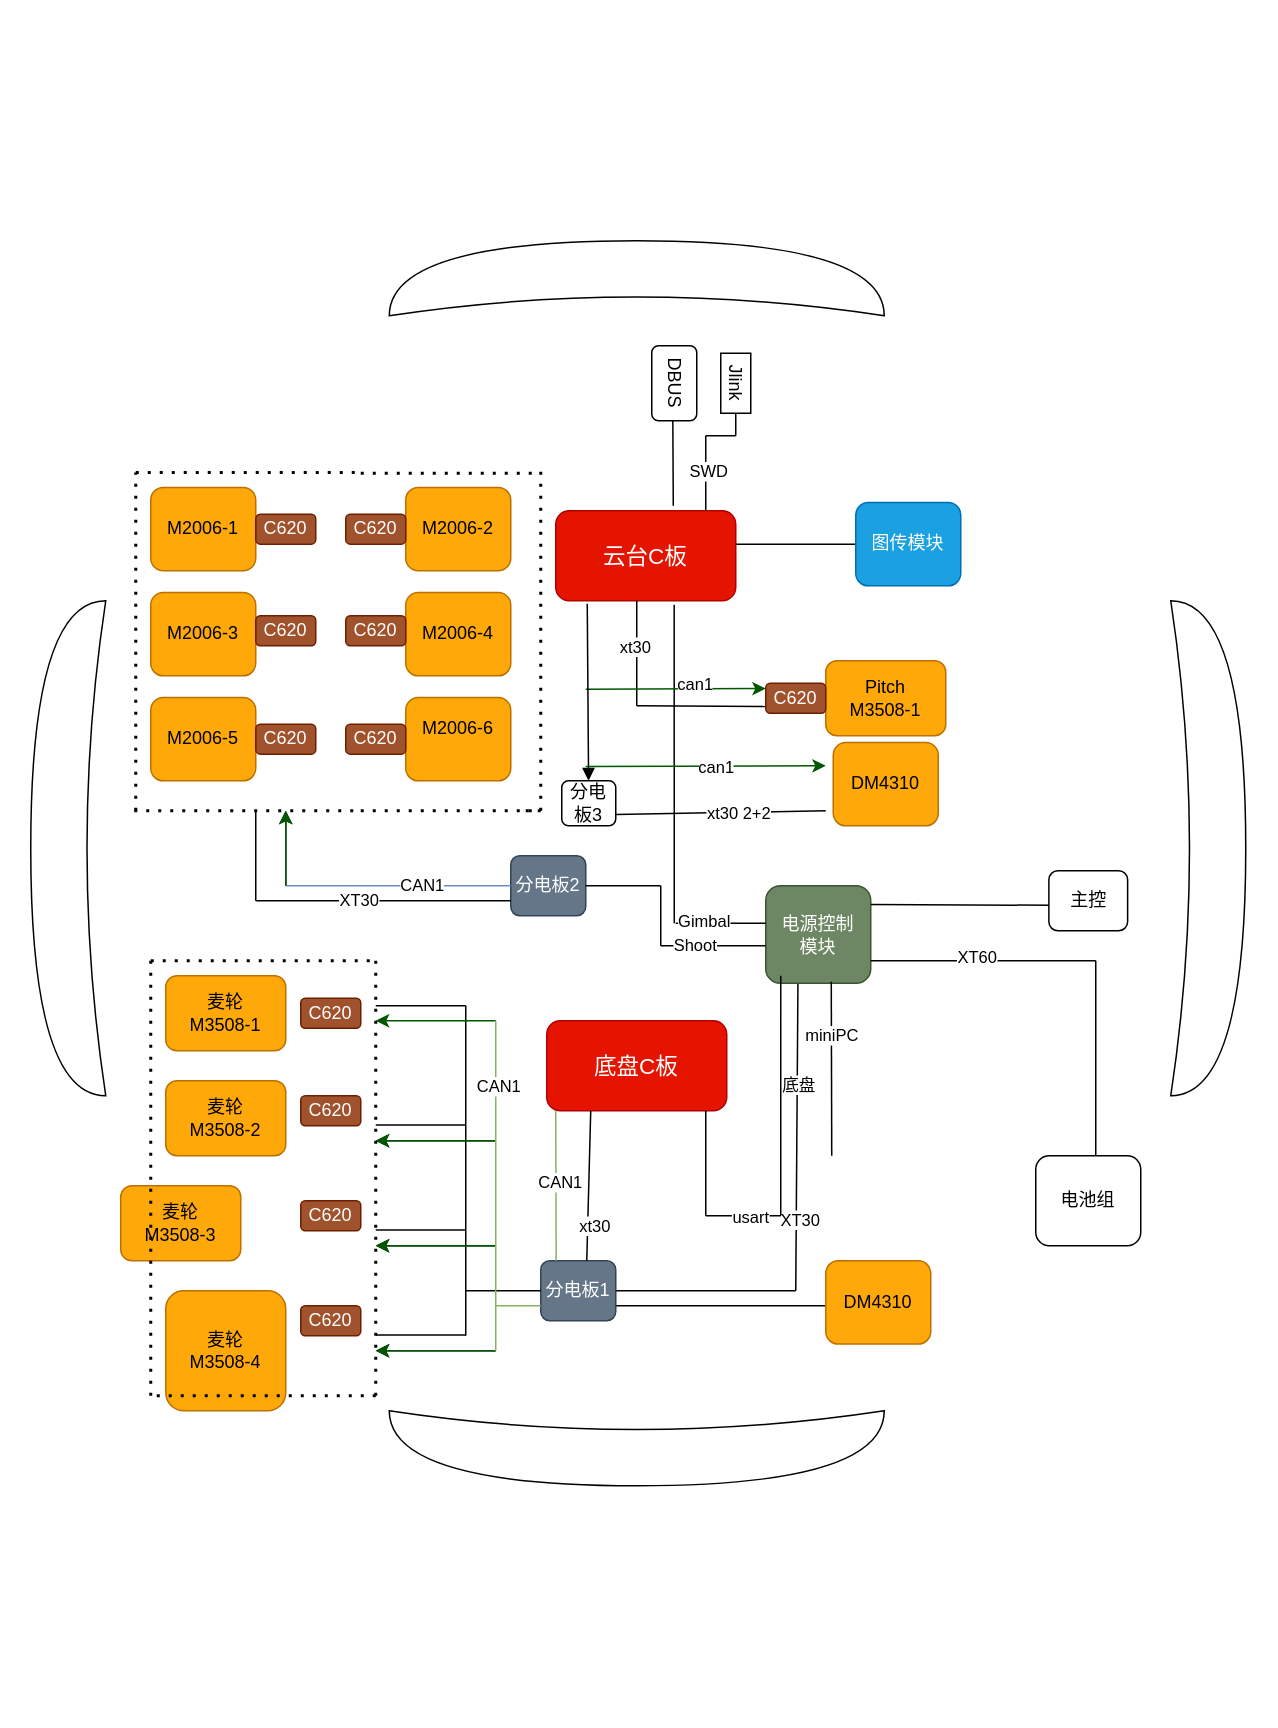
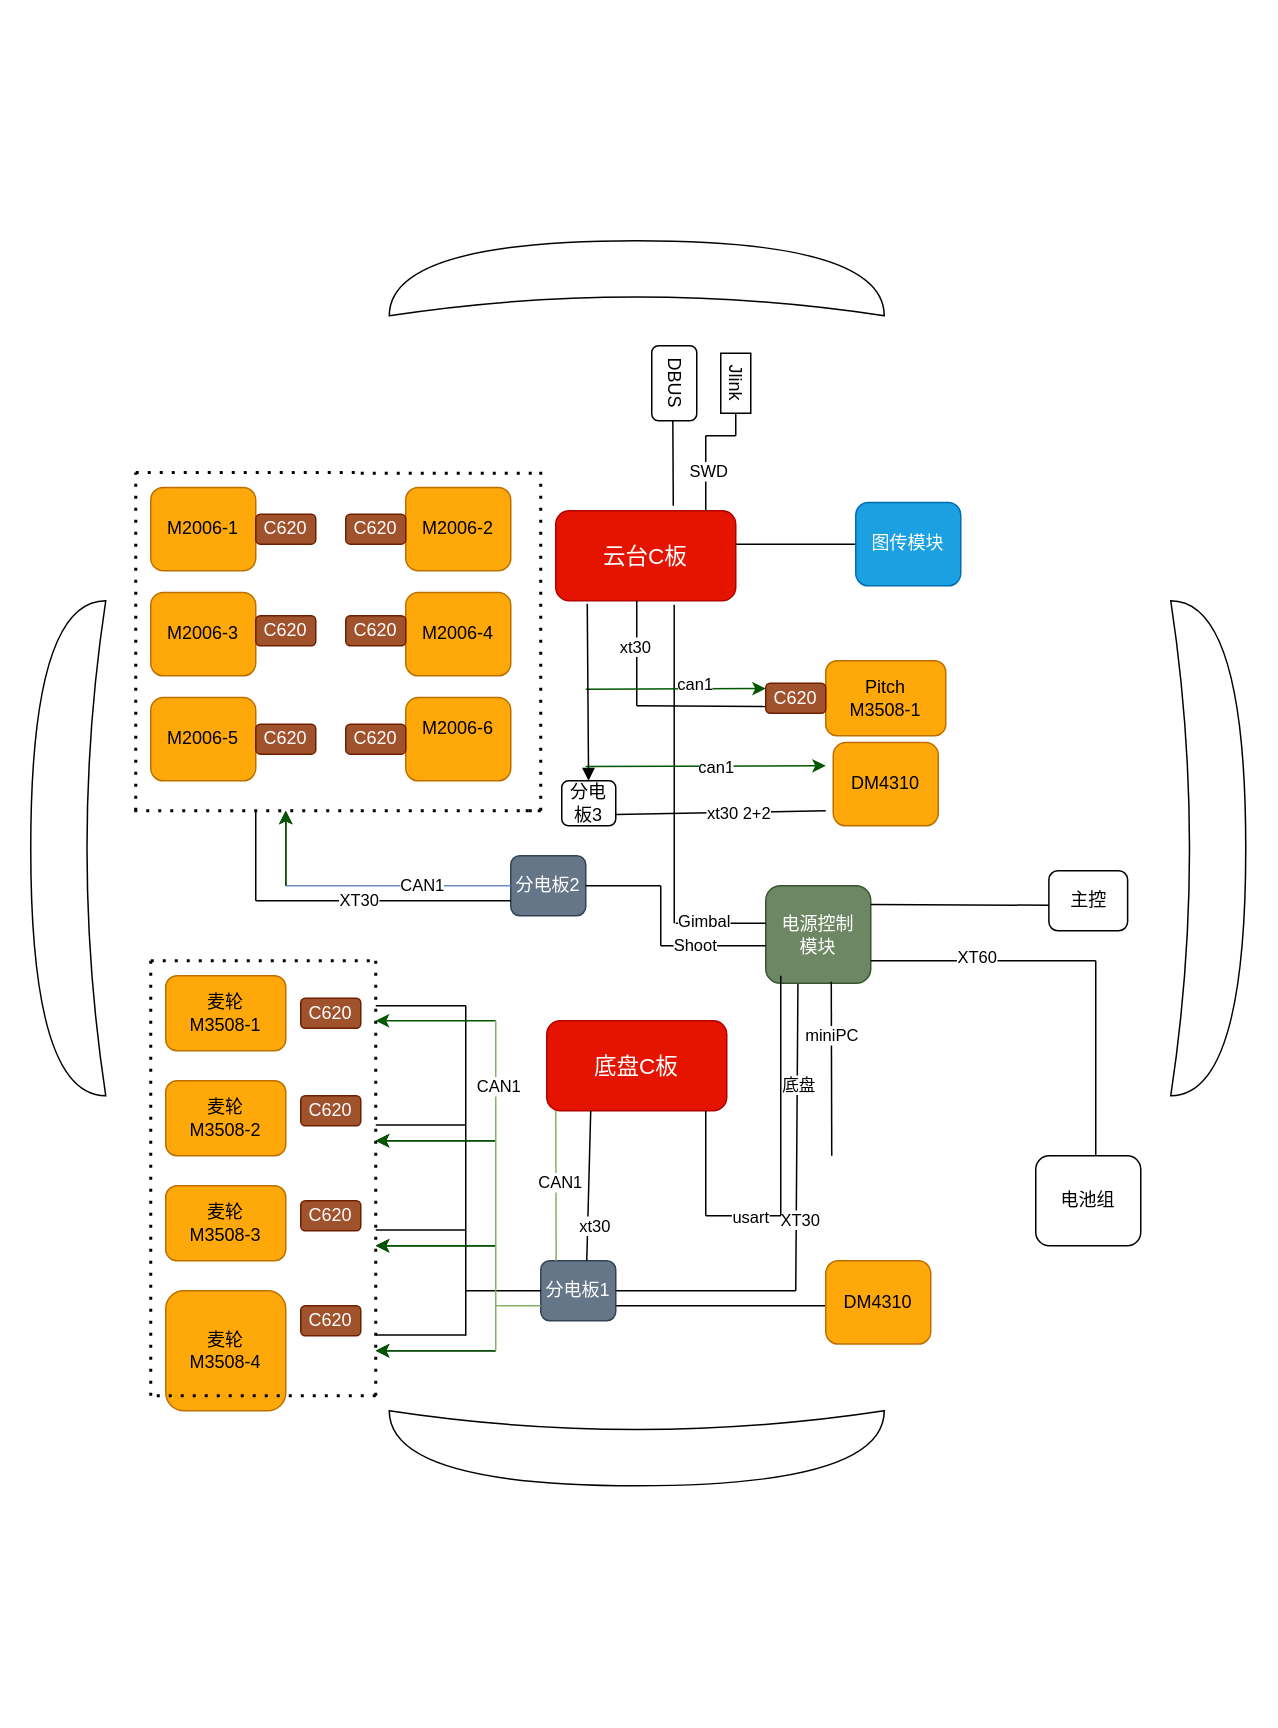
(181, 1223) -> (226, 1223)
